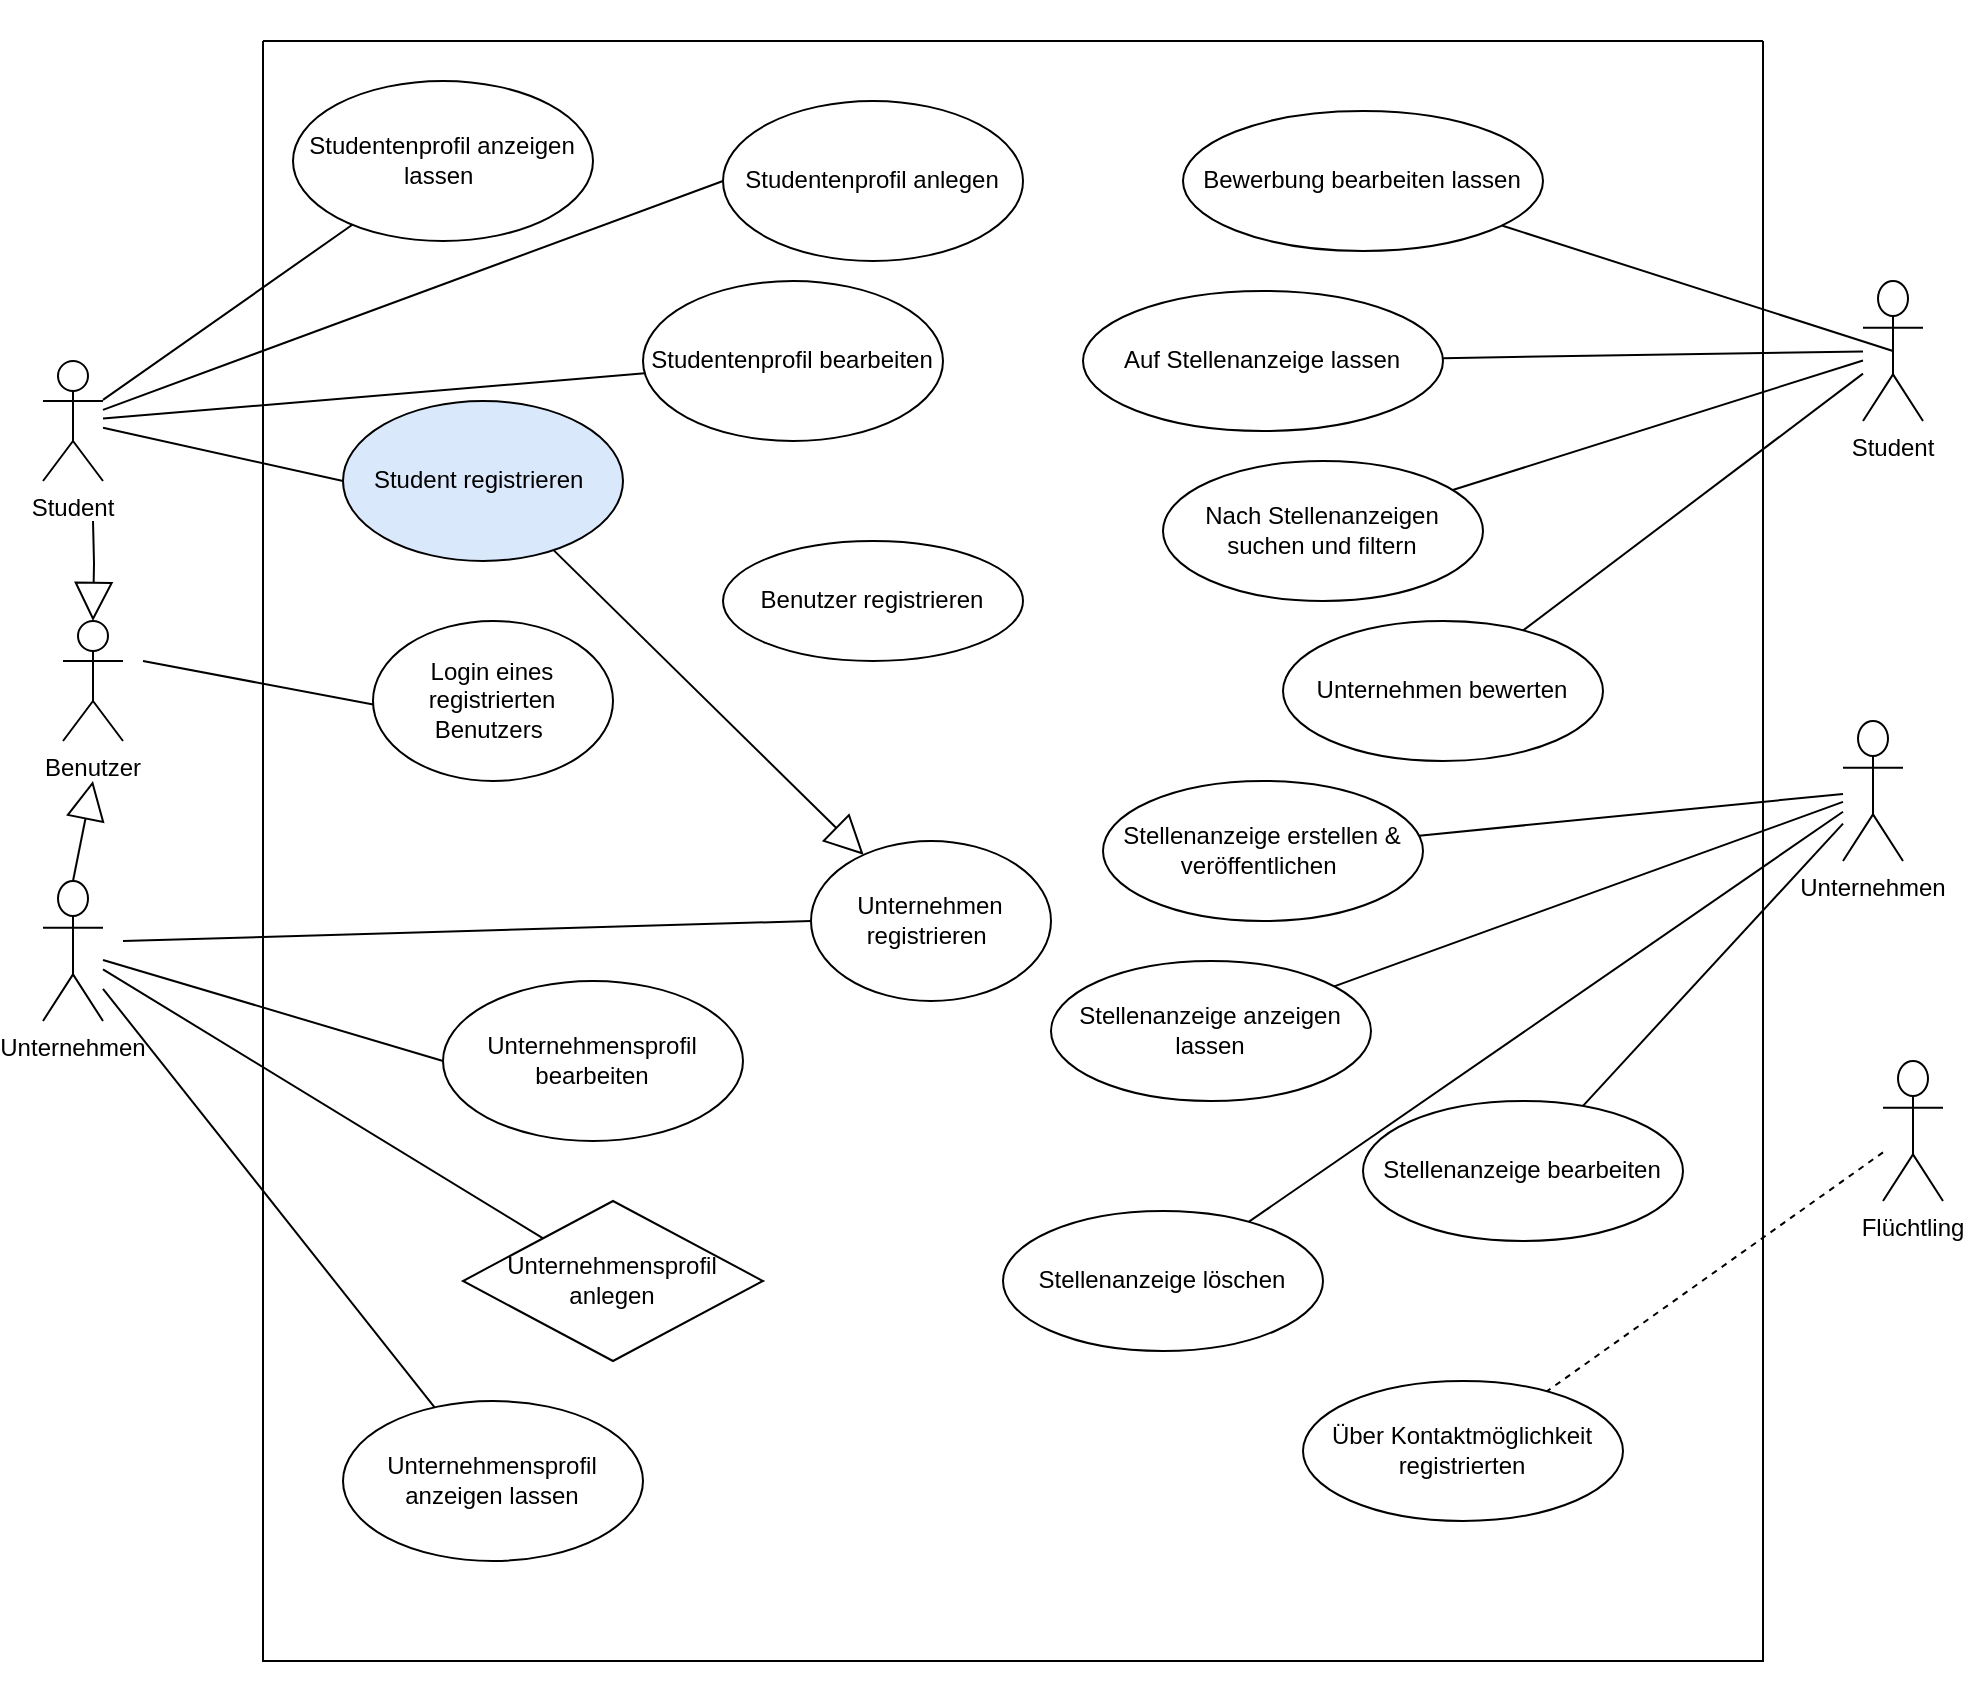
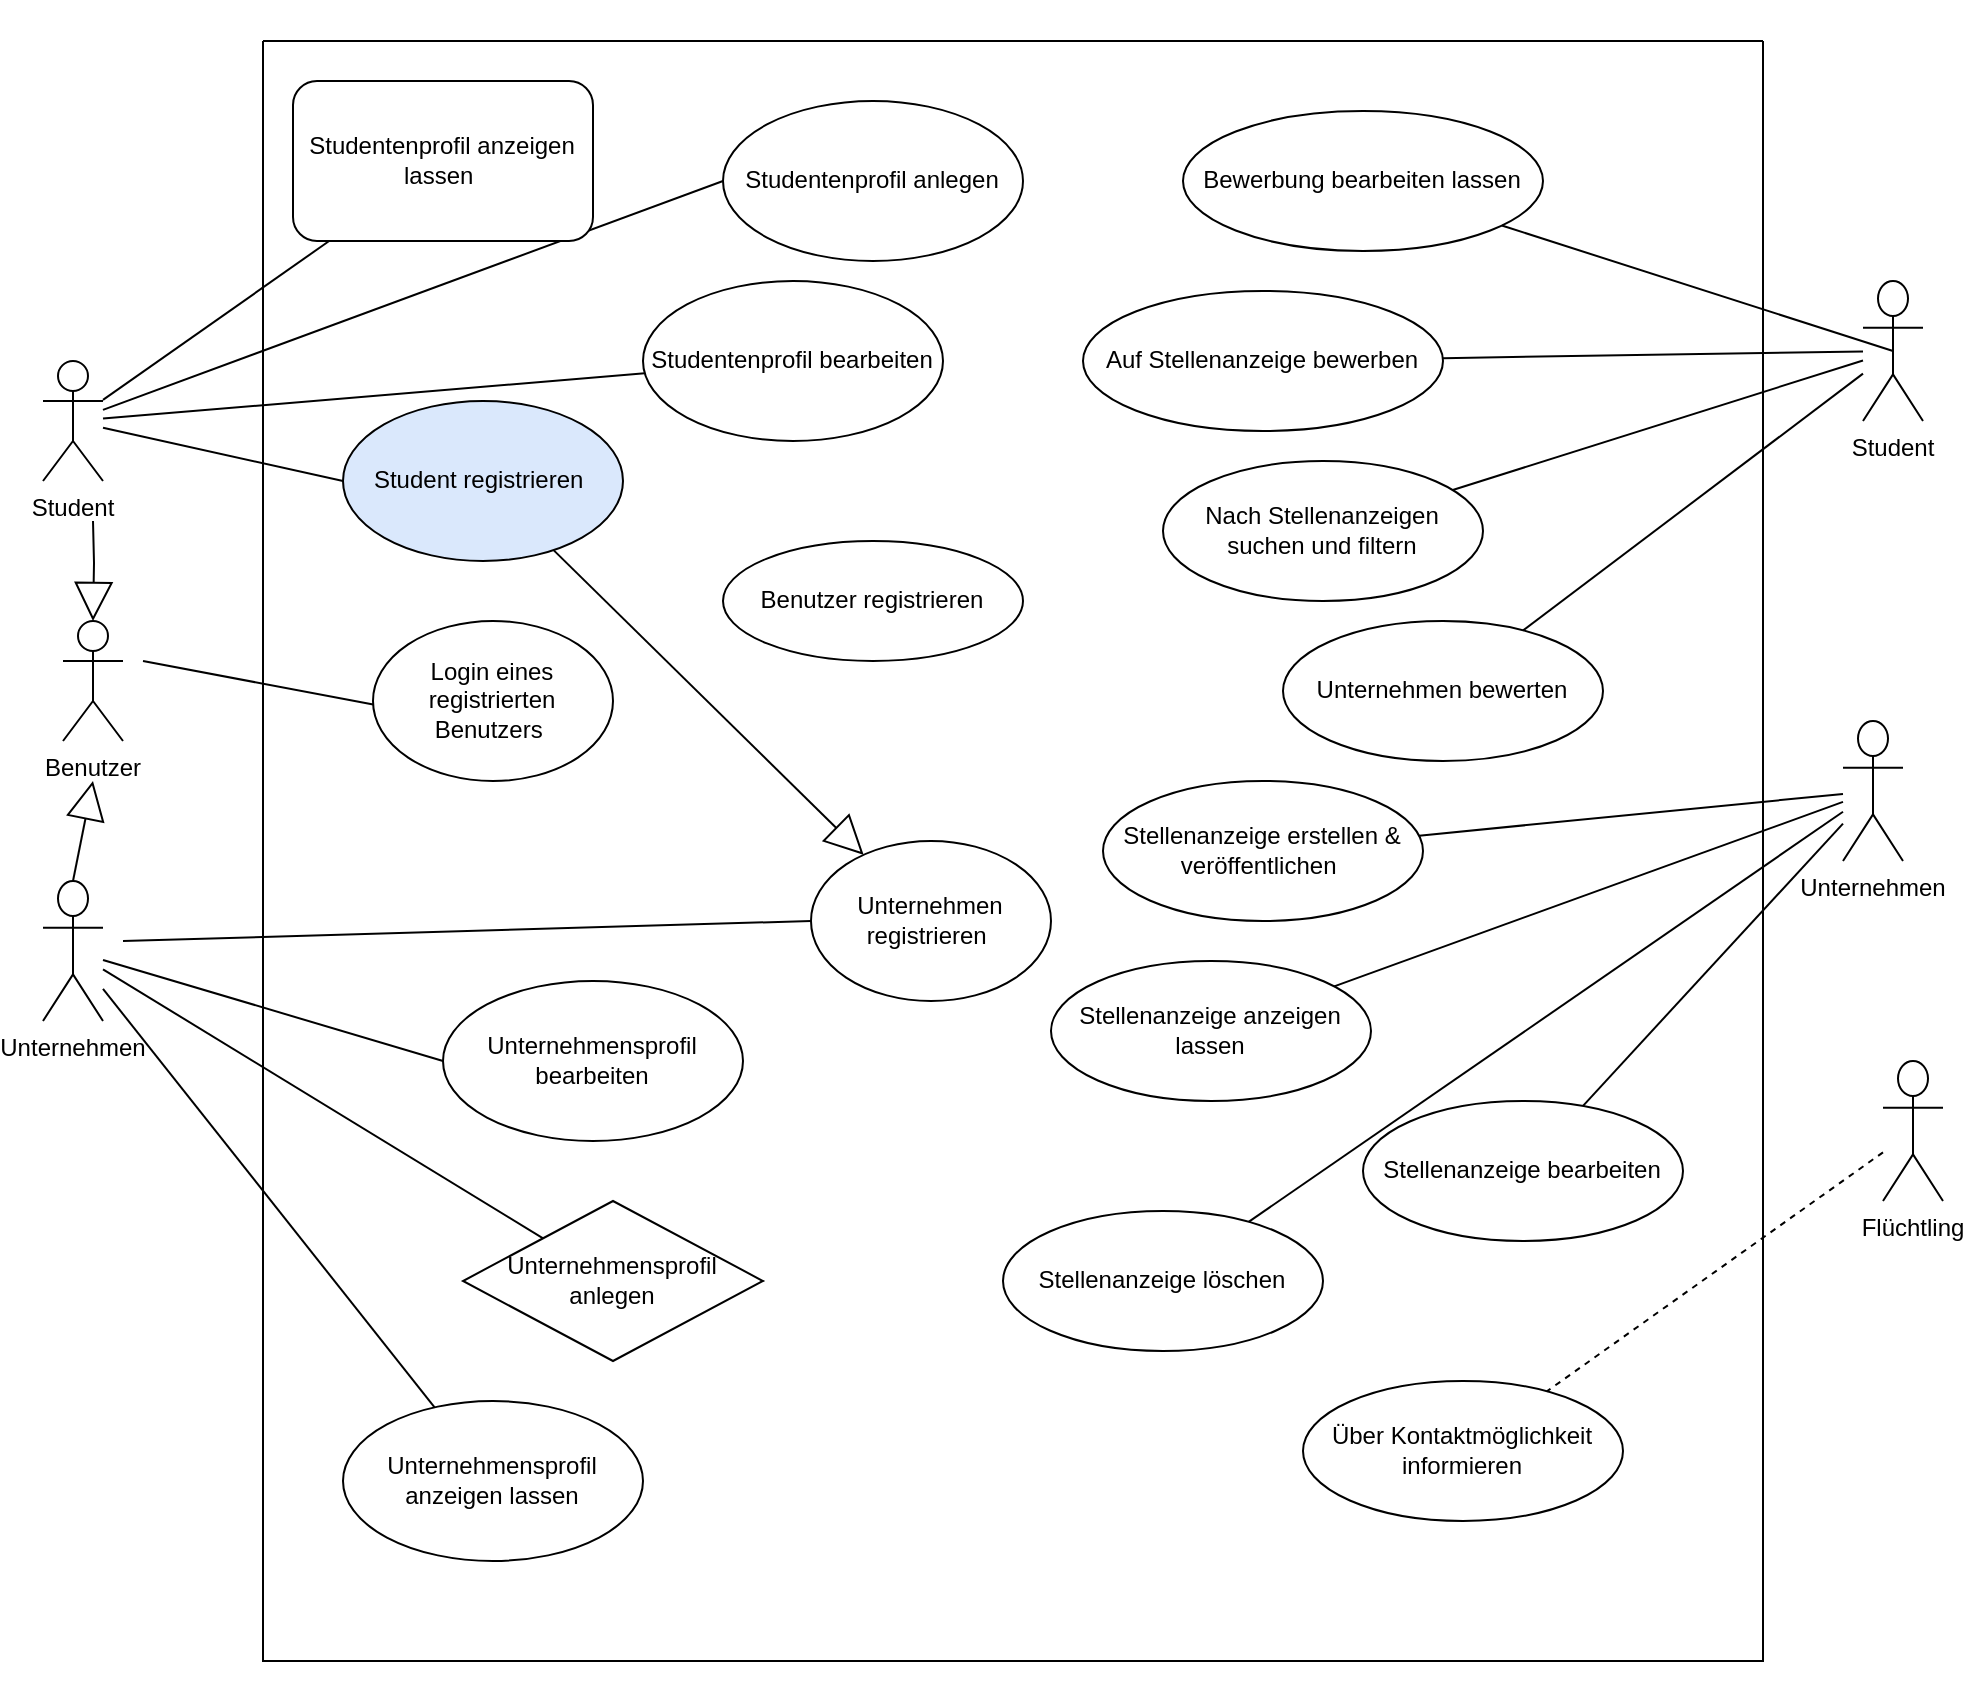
(443, 161) -> (443, 161)
(1263, 361) -> (1263, 361)
(1463, 1451) -> (1463, 1451)
